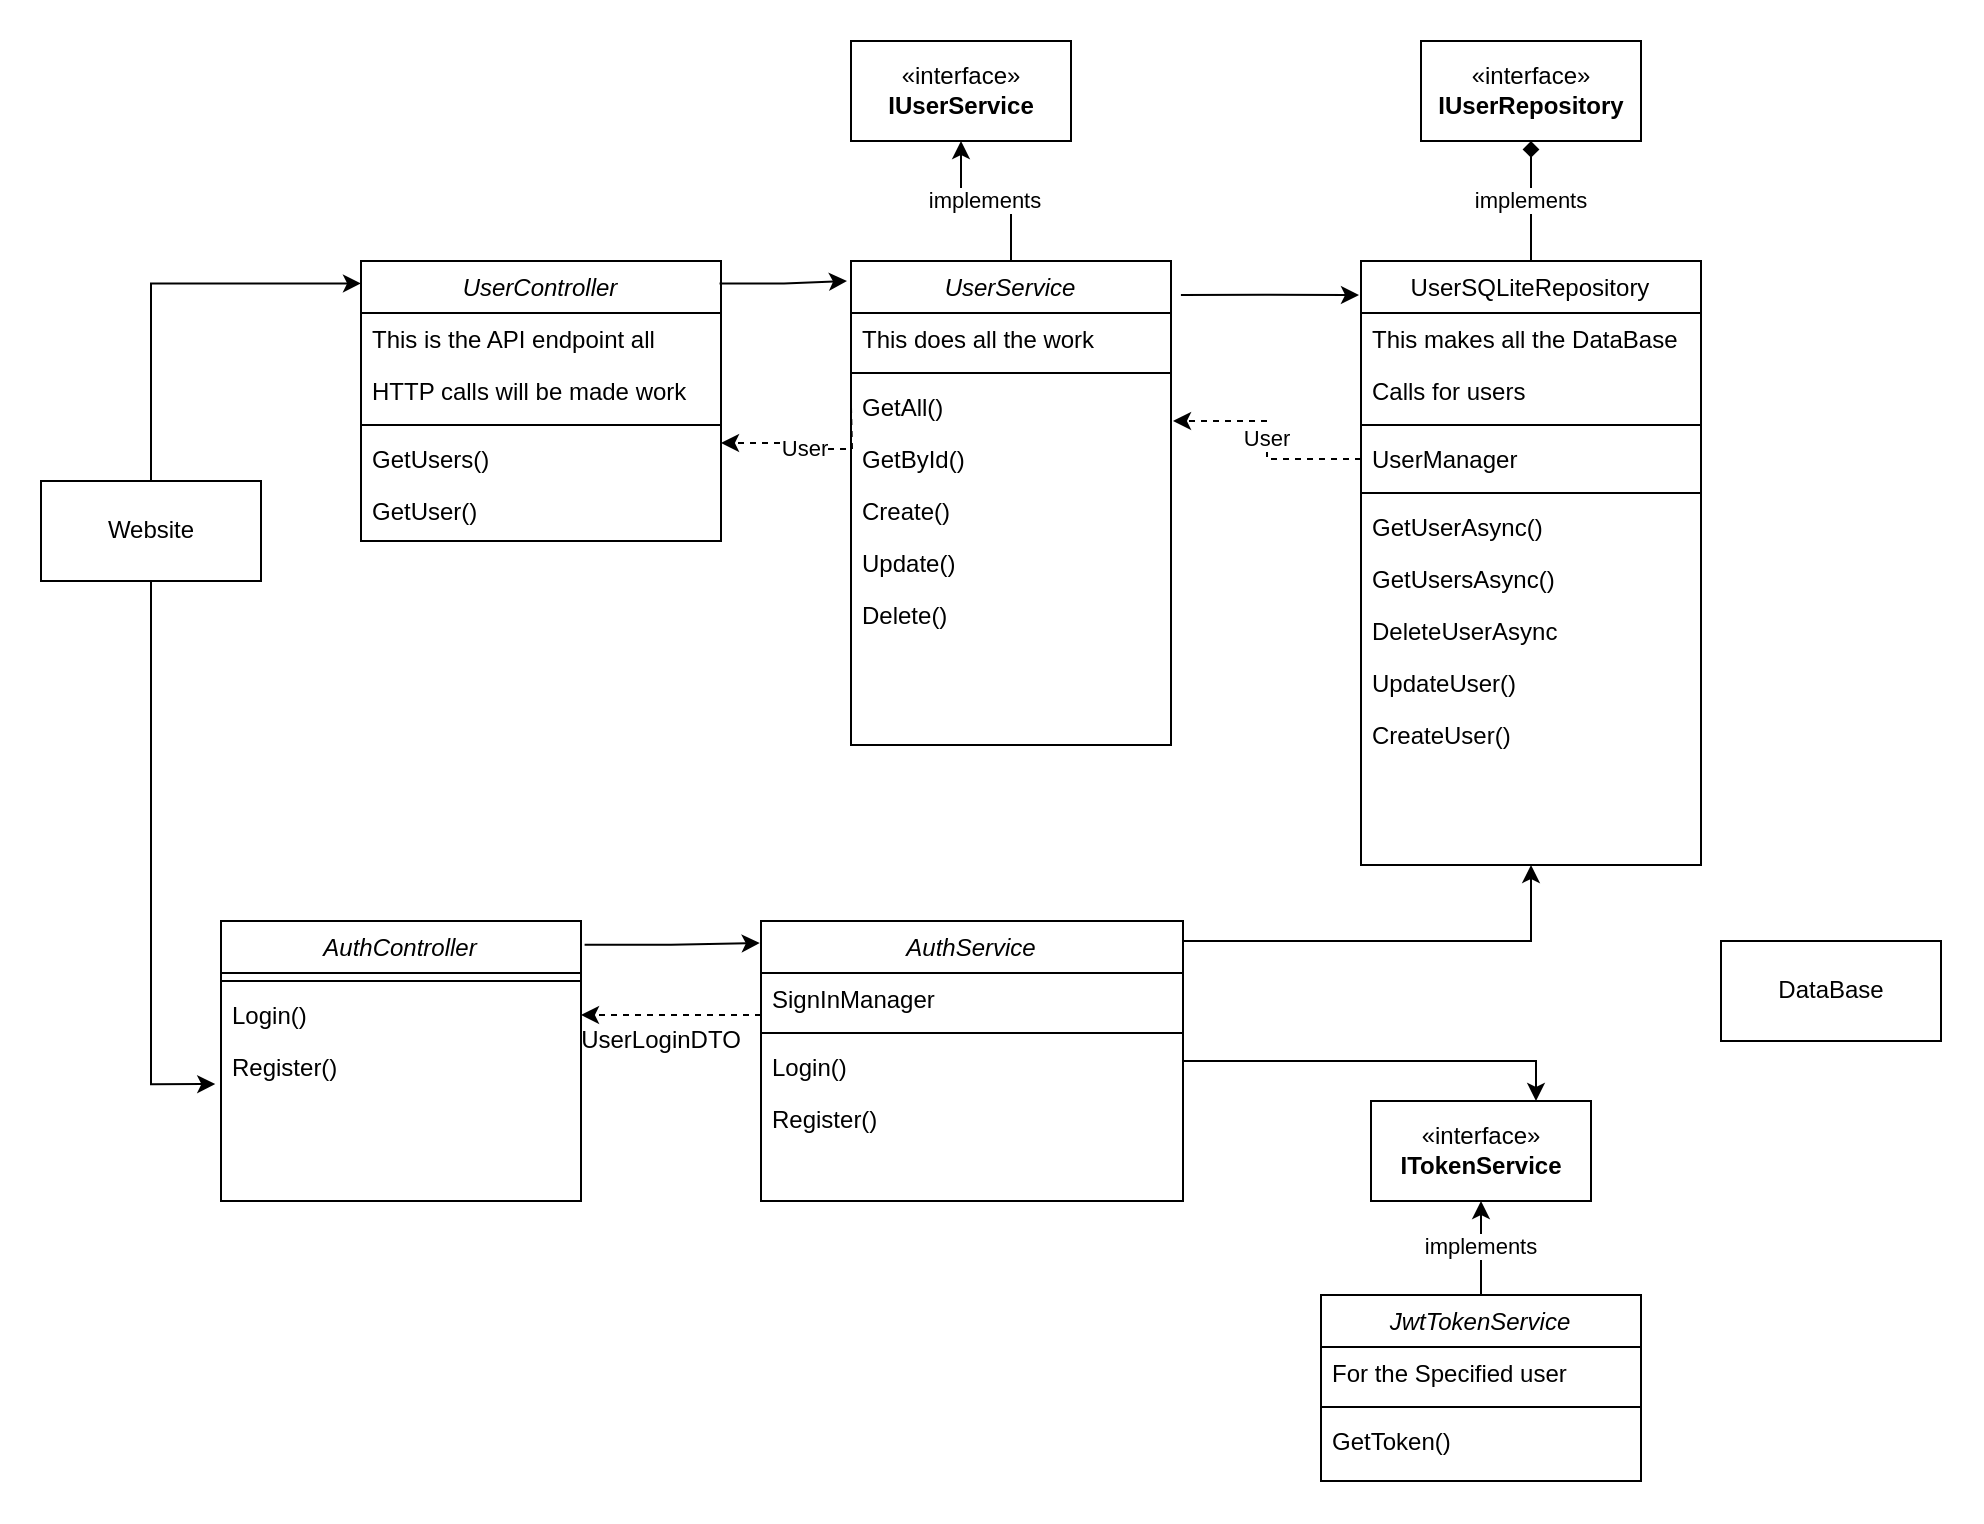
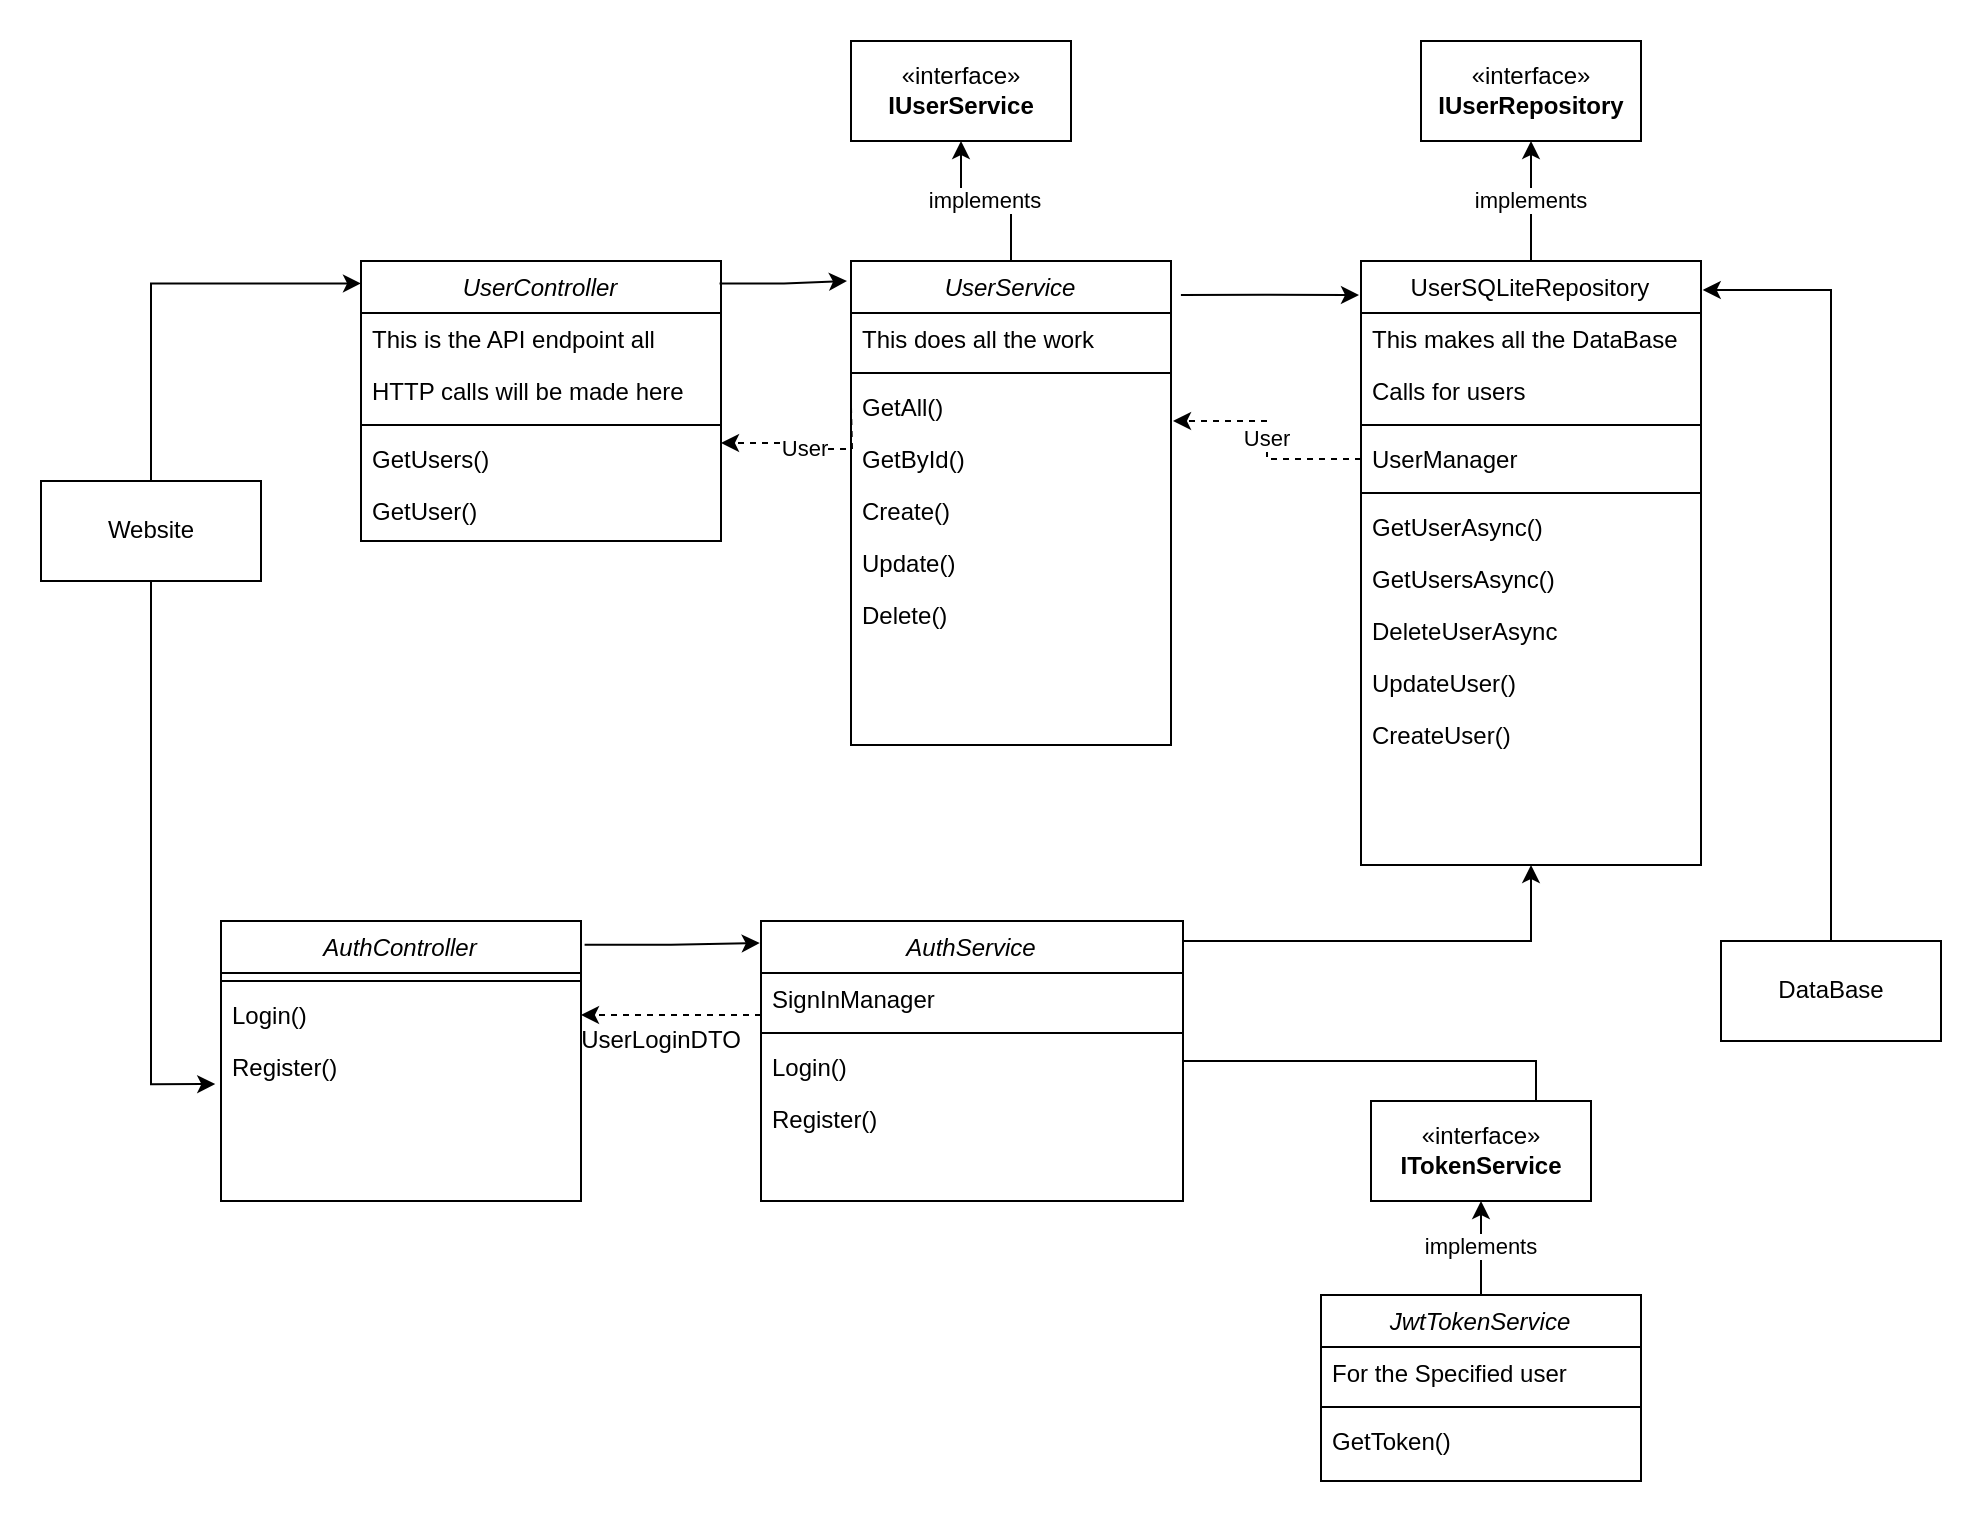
(1531, 157) -> (1531, 156)
(529, 392) -> (529, 392)
none -> (1831, 558)
(1536, 1086) -> (1536, 1091)
